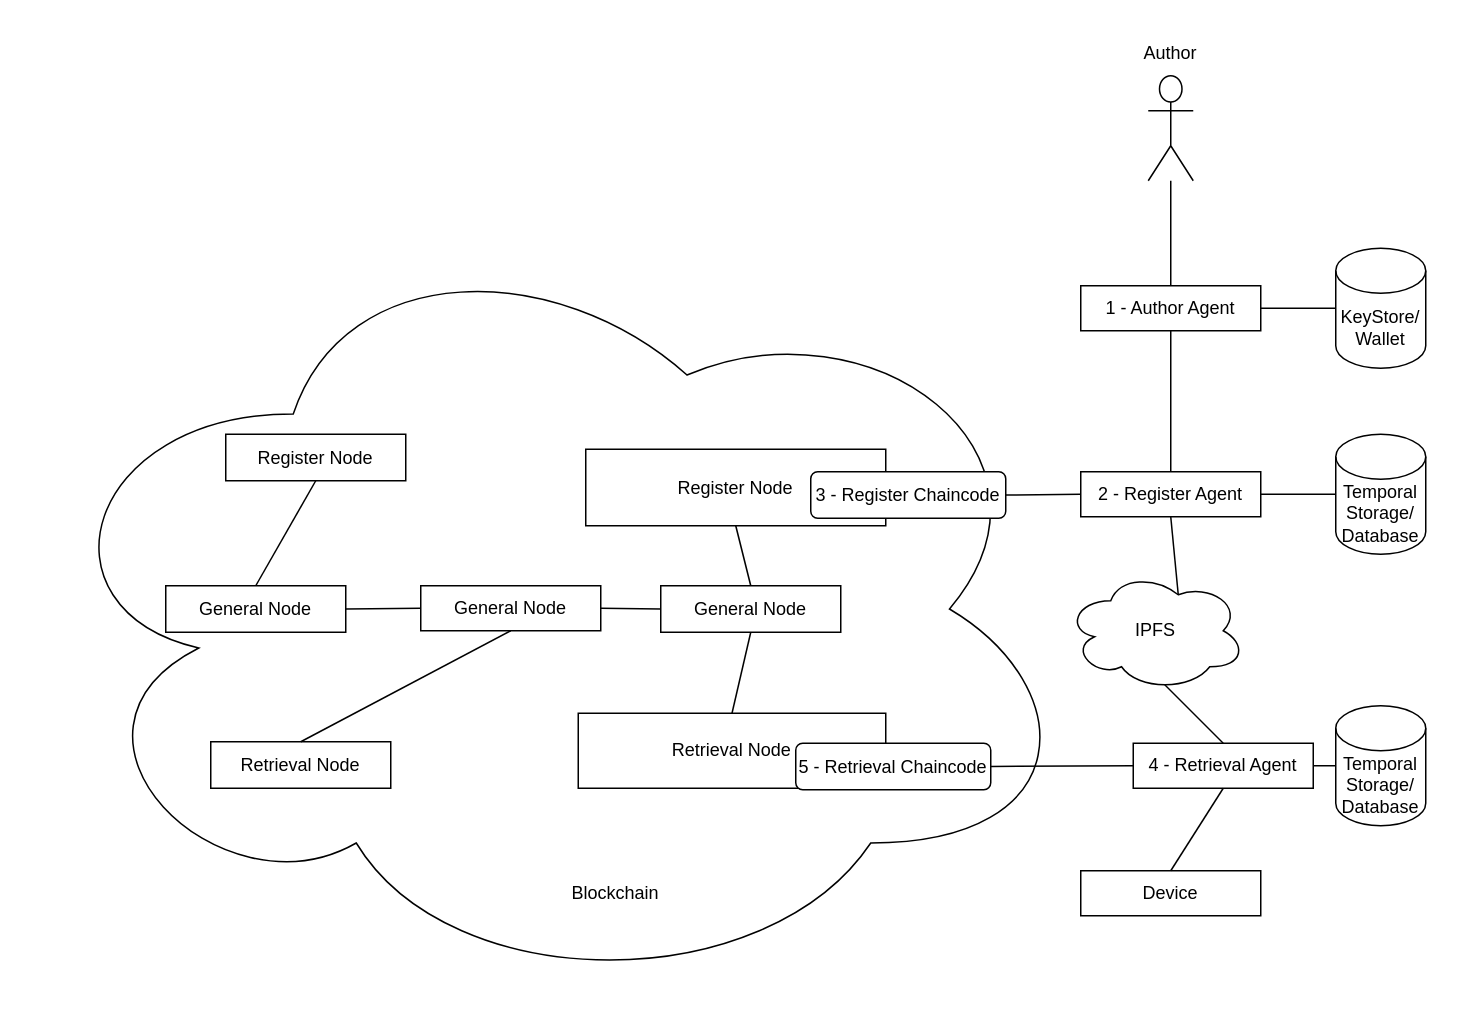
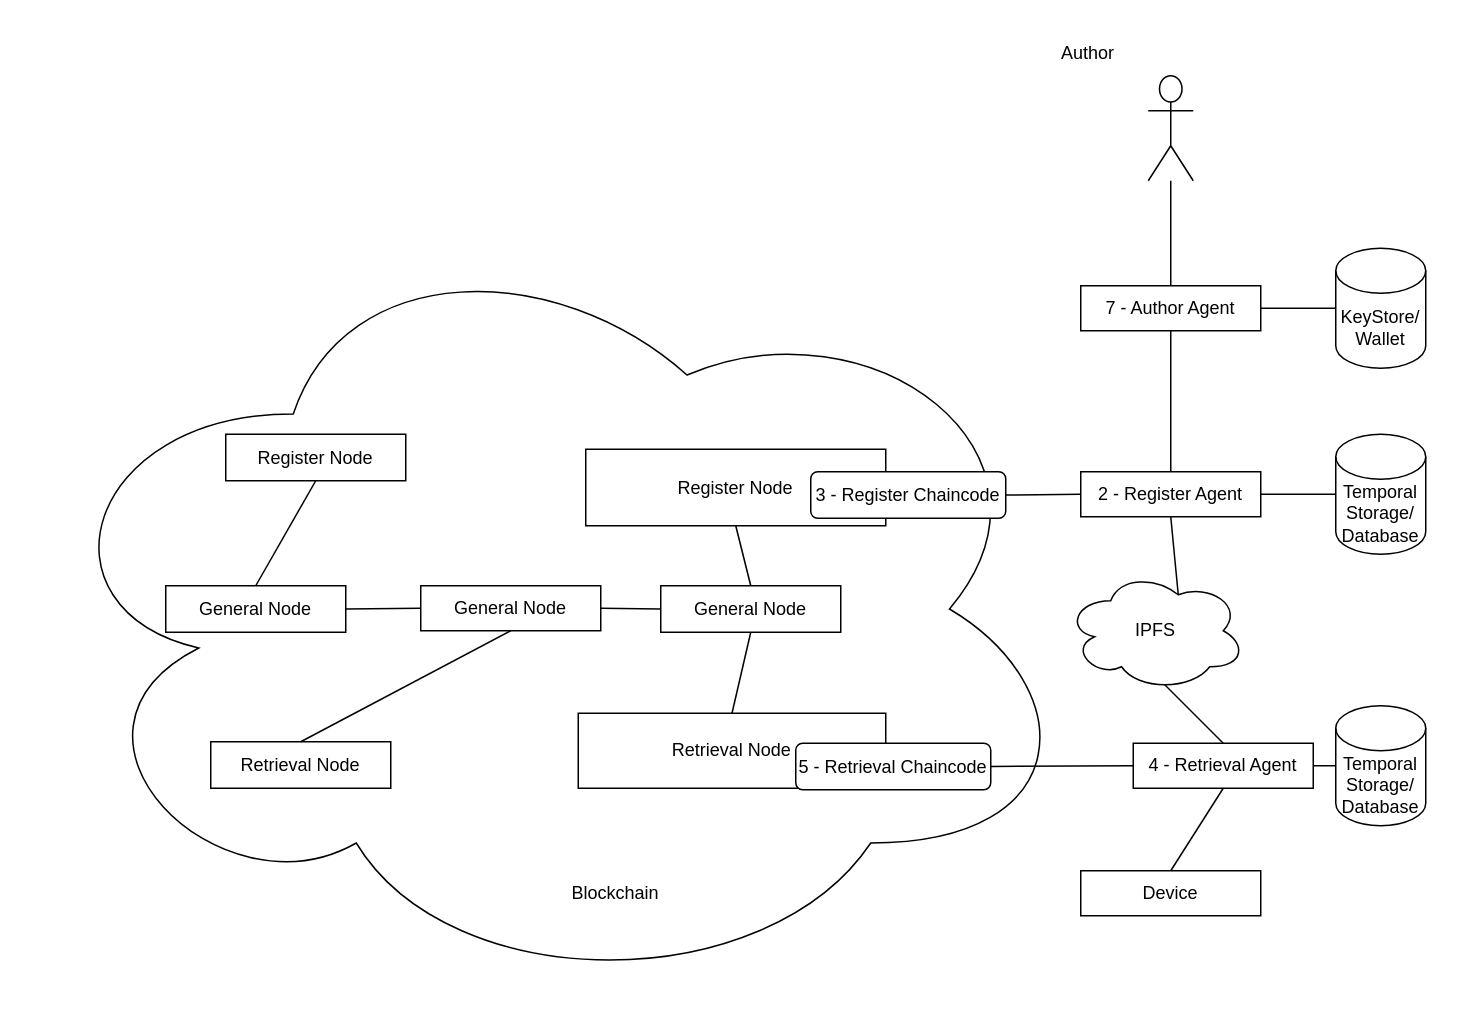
(1171, 53) -> (1088, 53)
(1171, 308) -> (1171, 308)
